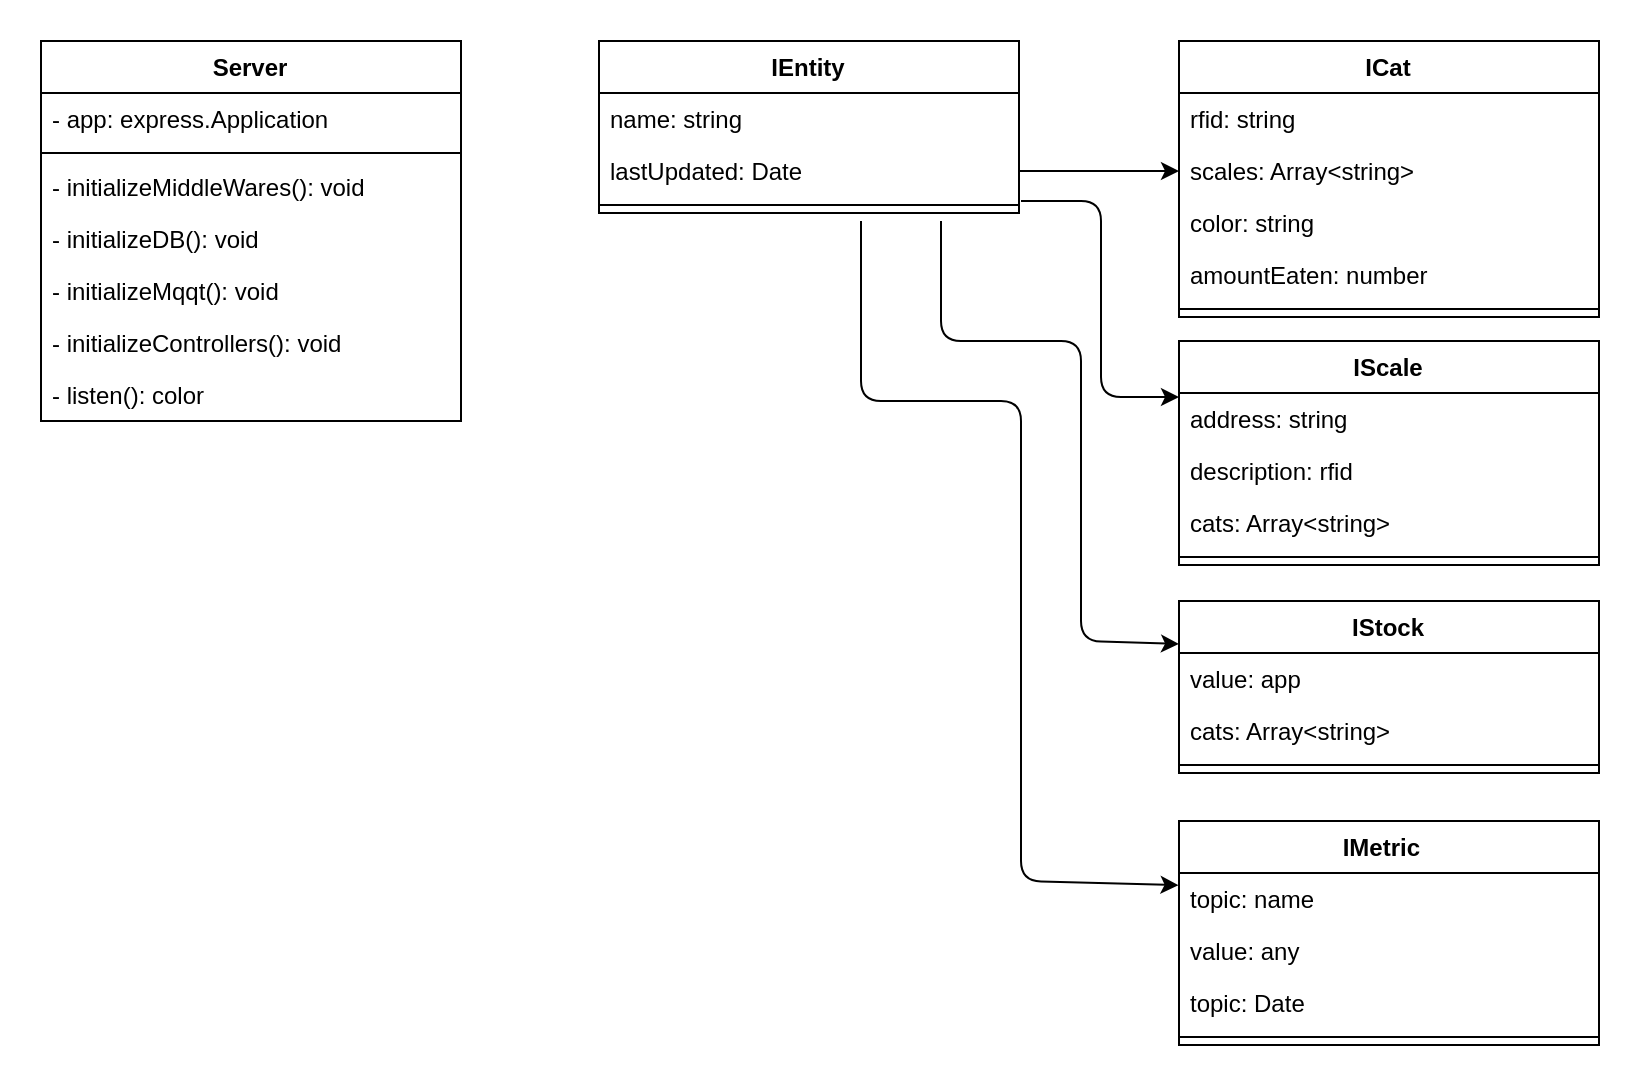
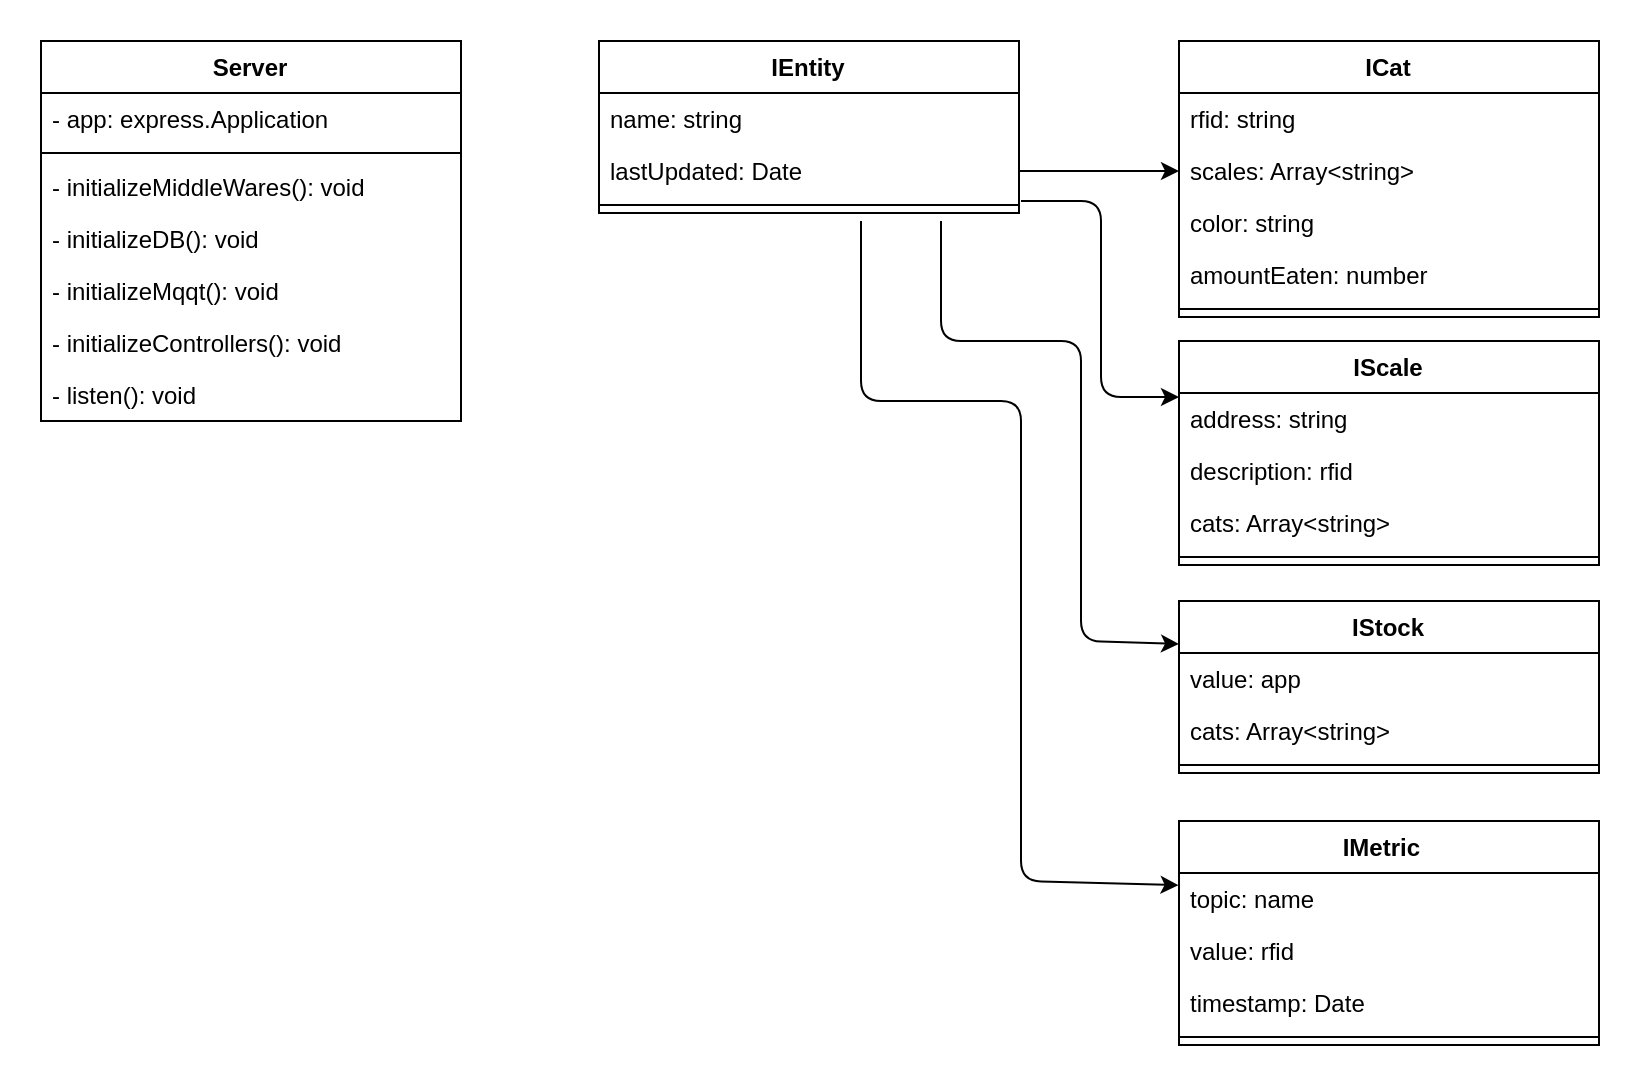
(148, 396) -> (141, 396)
(1248, 952) -> (1251, 952)
(1255, 1004) -> (1281, 1004)
